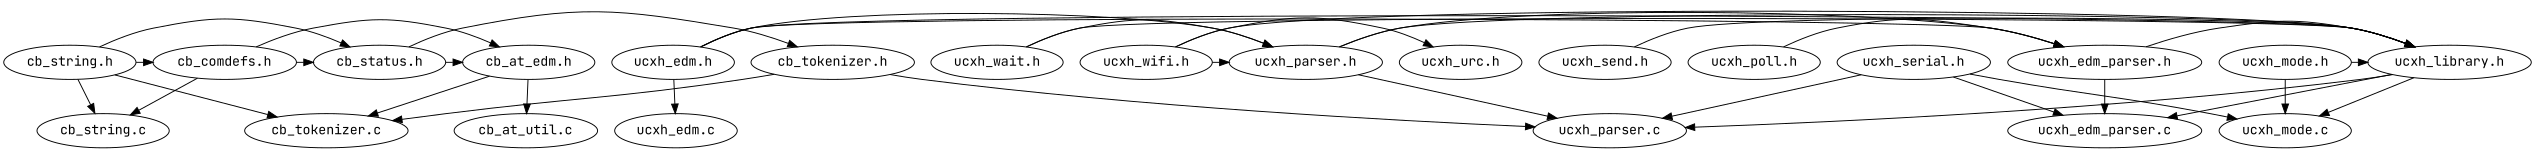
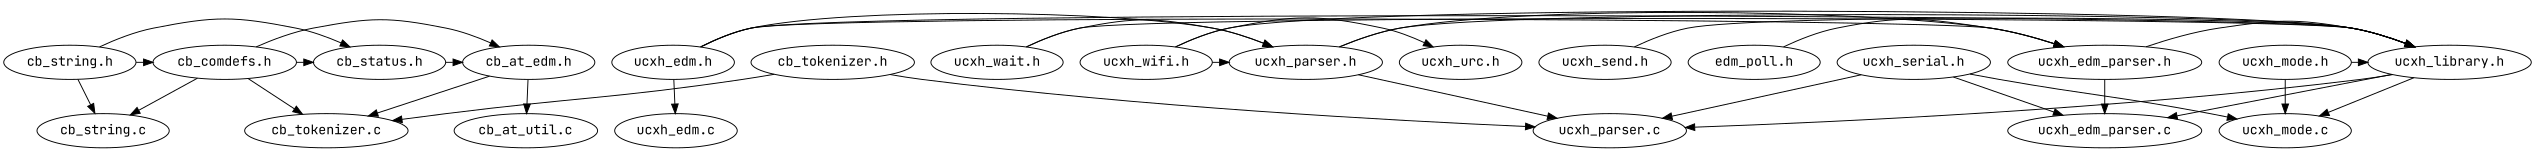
(598, 12) -> none
(1754, 62) -> (1754, 62)
(191, 95) -> (271, 94)
